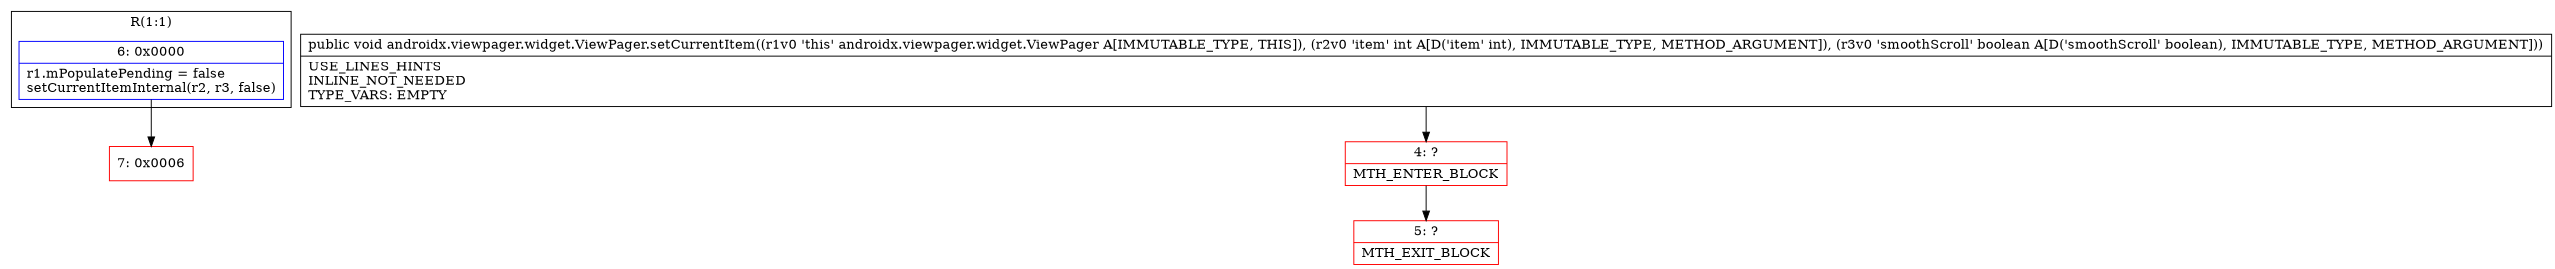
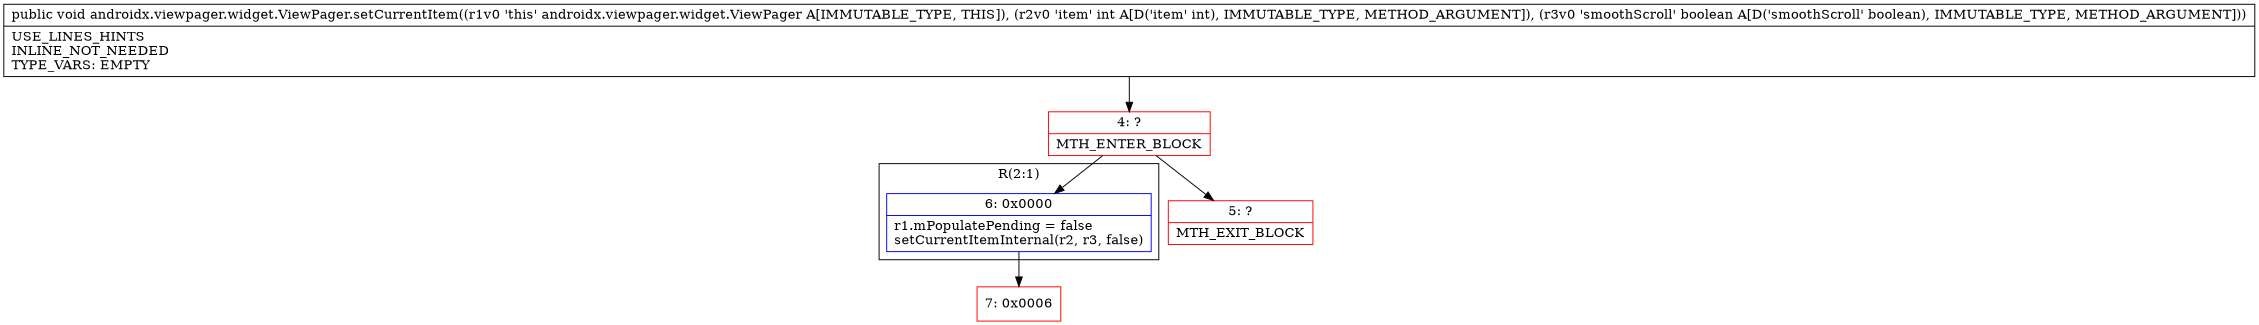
(151, 22) -> (1019, 175)
none -> (1083, 172)
